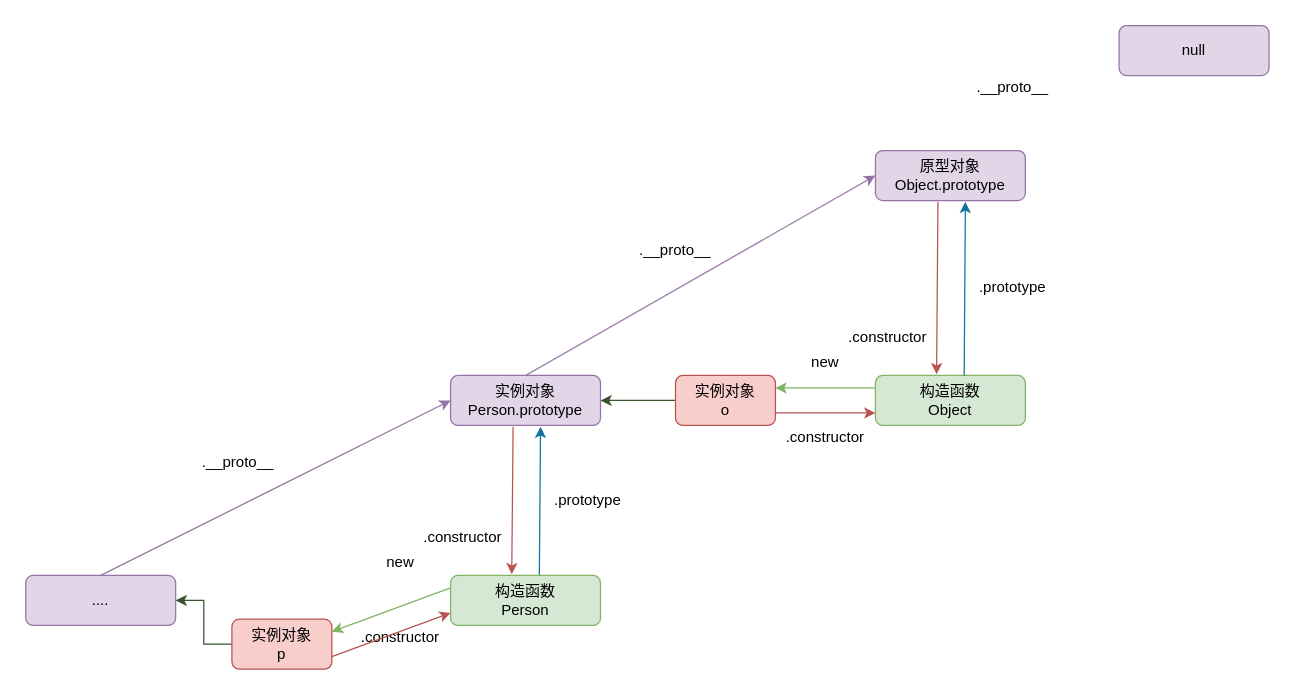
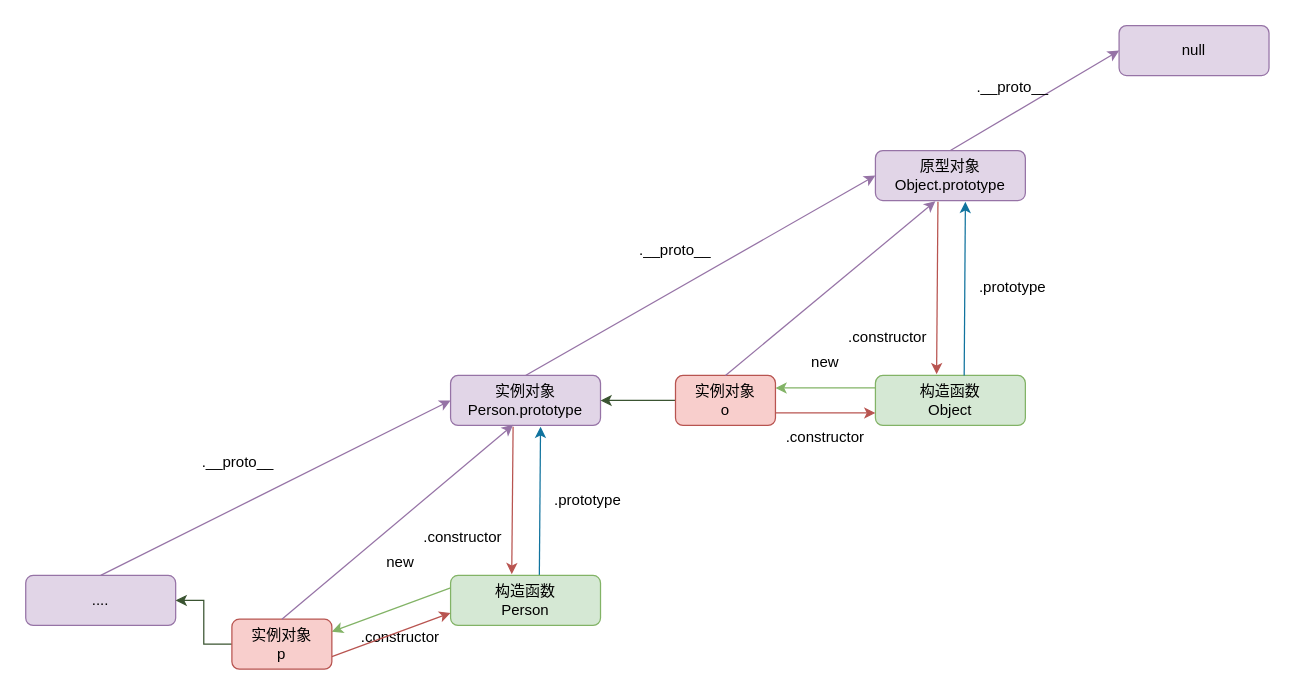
none -> (1032, 103)
none -> (828, 291)
none -> (394, 525)
